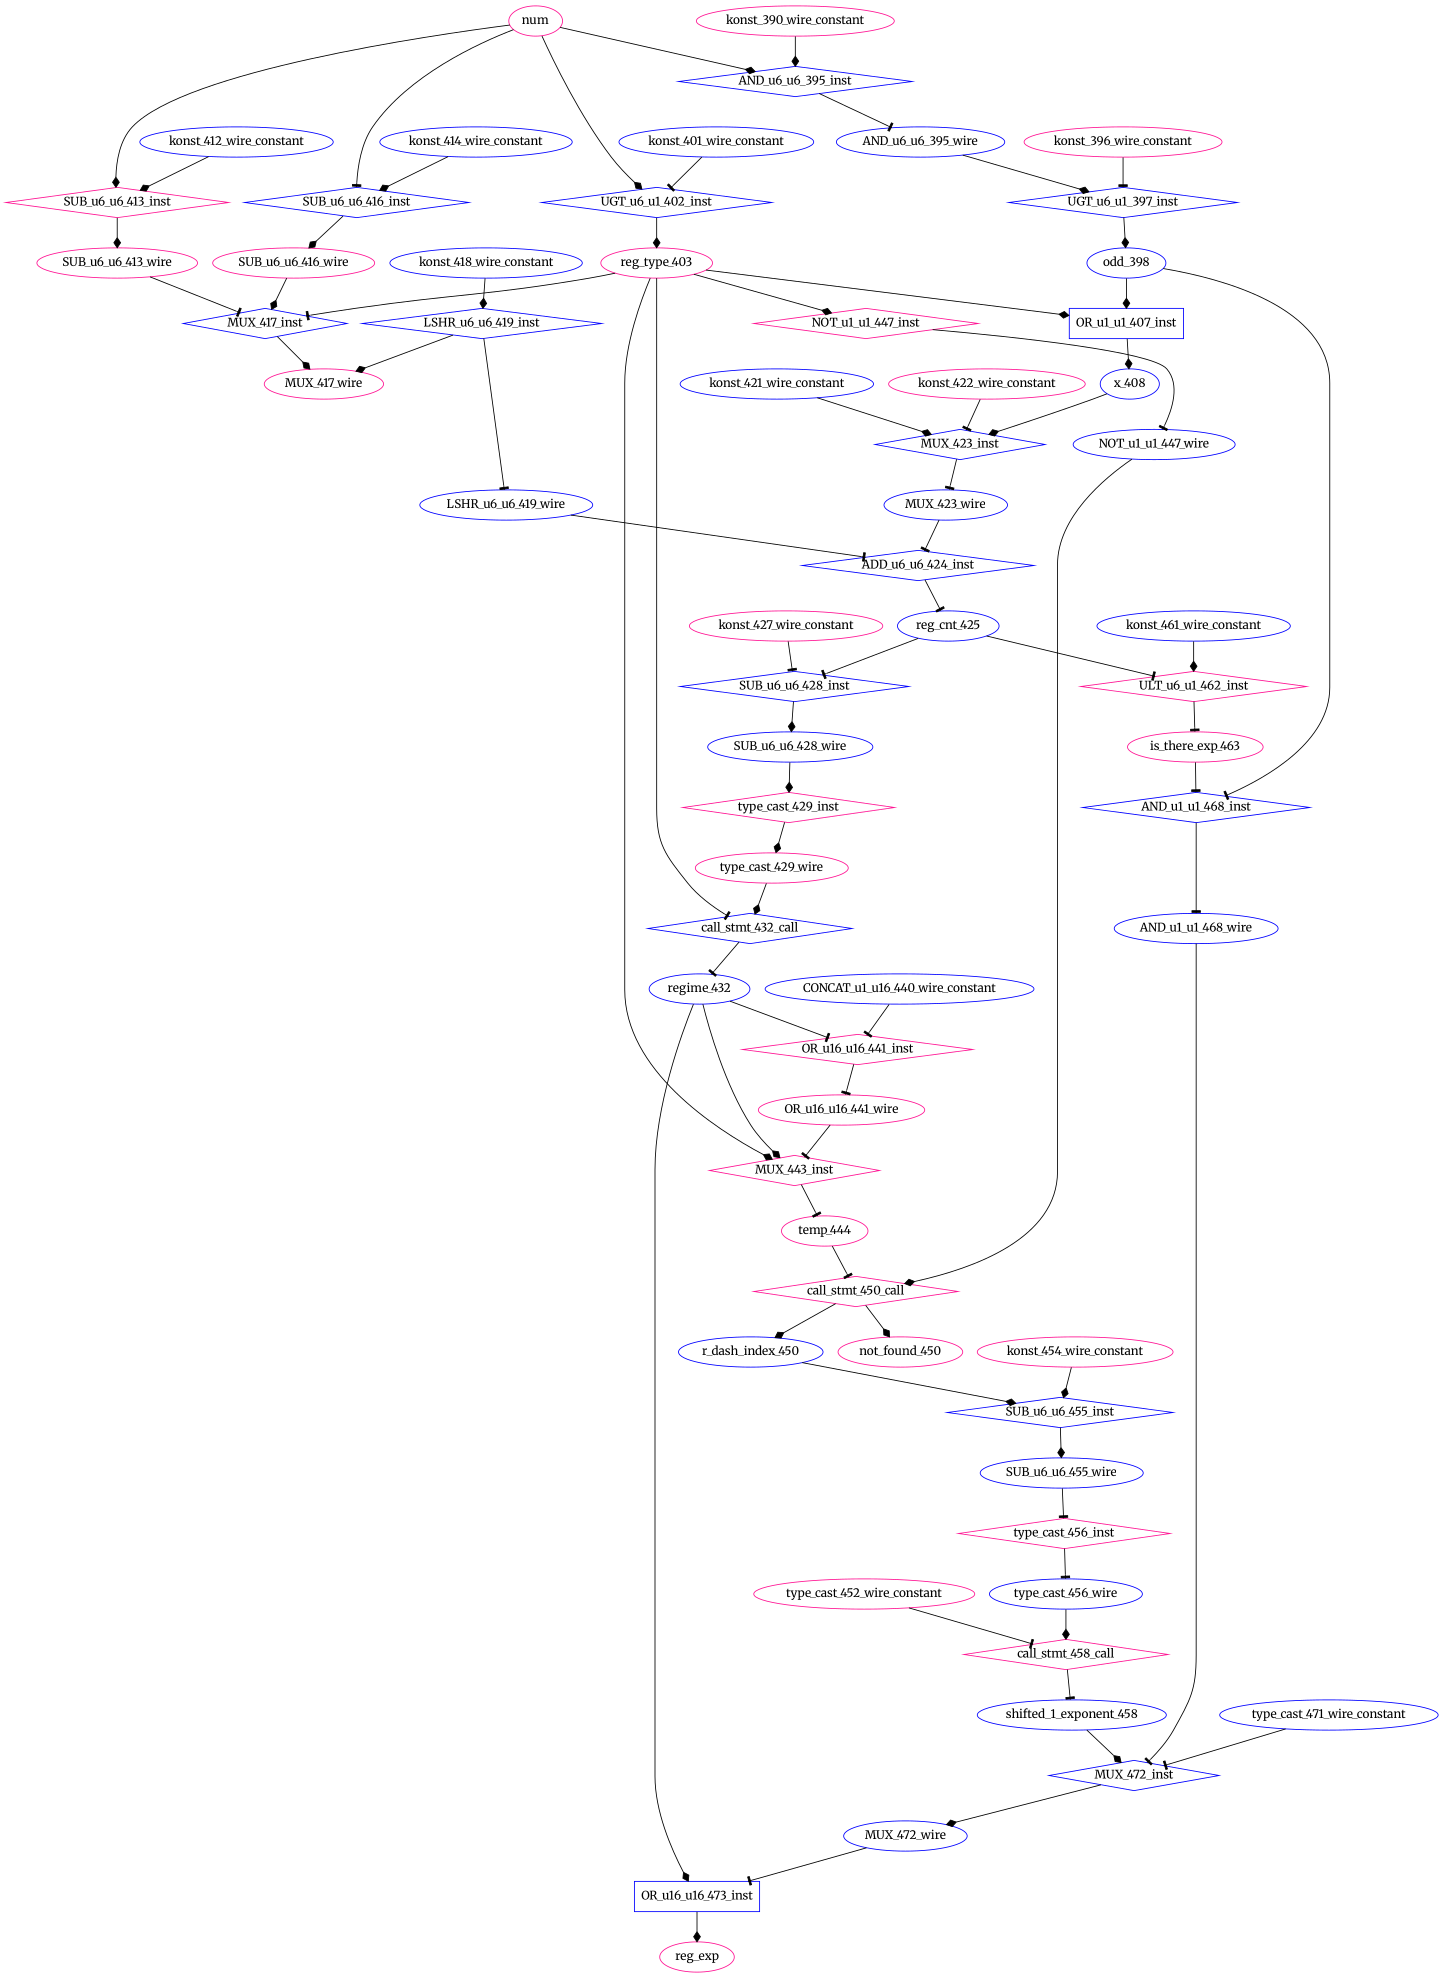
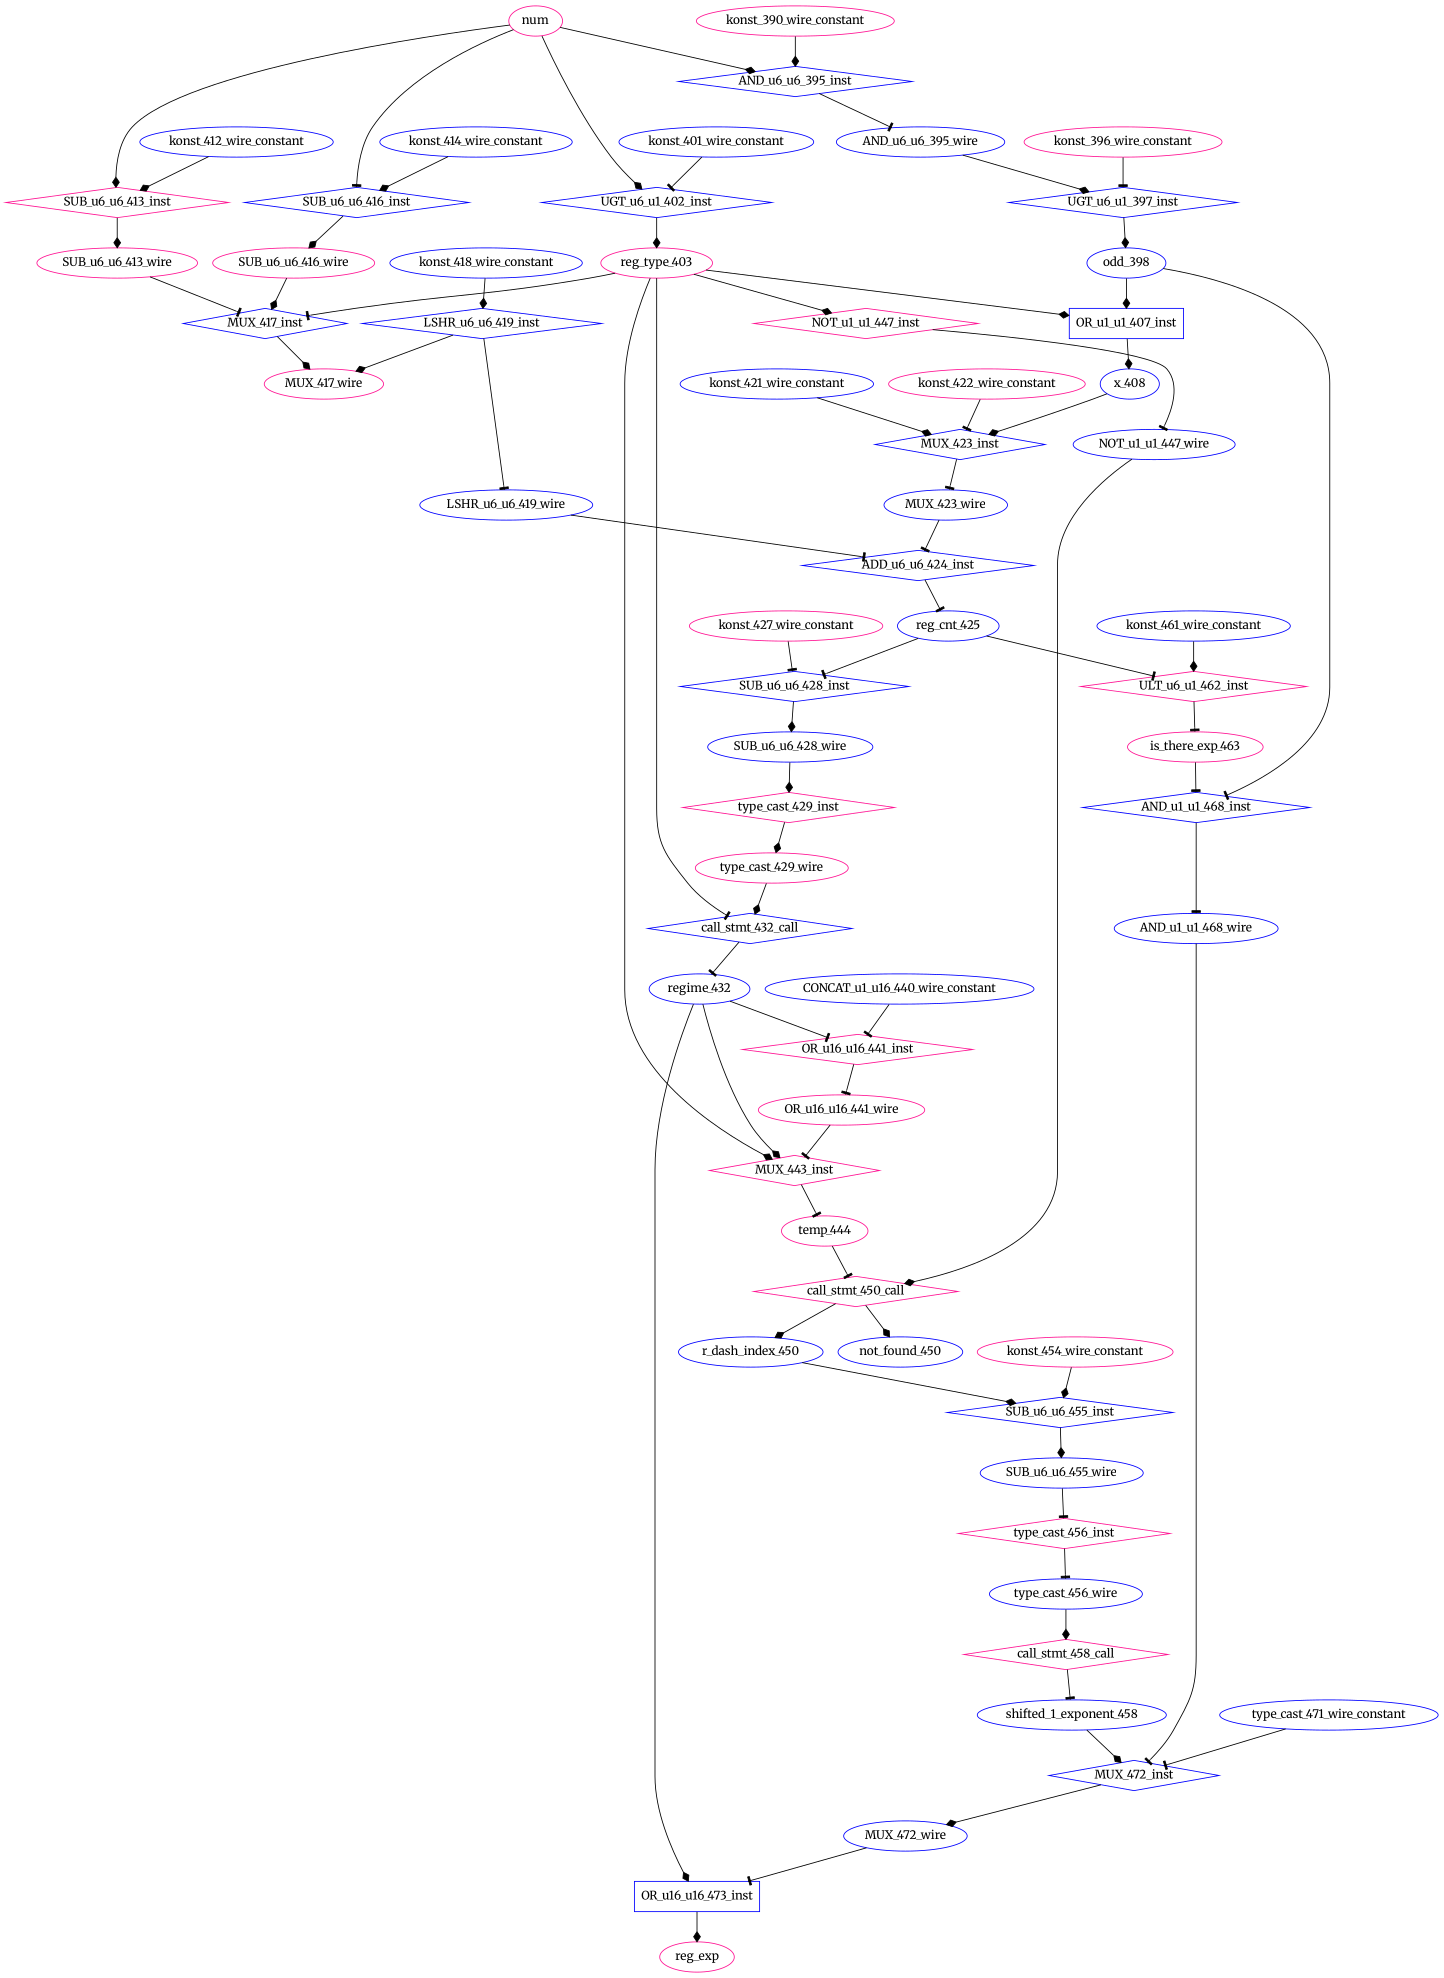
(900, 1352) -> (900, 1352)
(864, 1594) -> none
